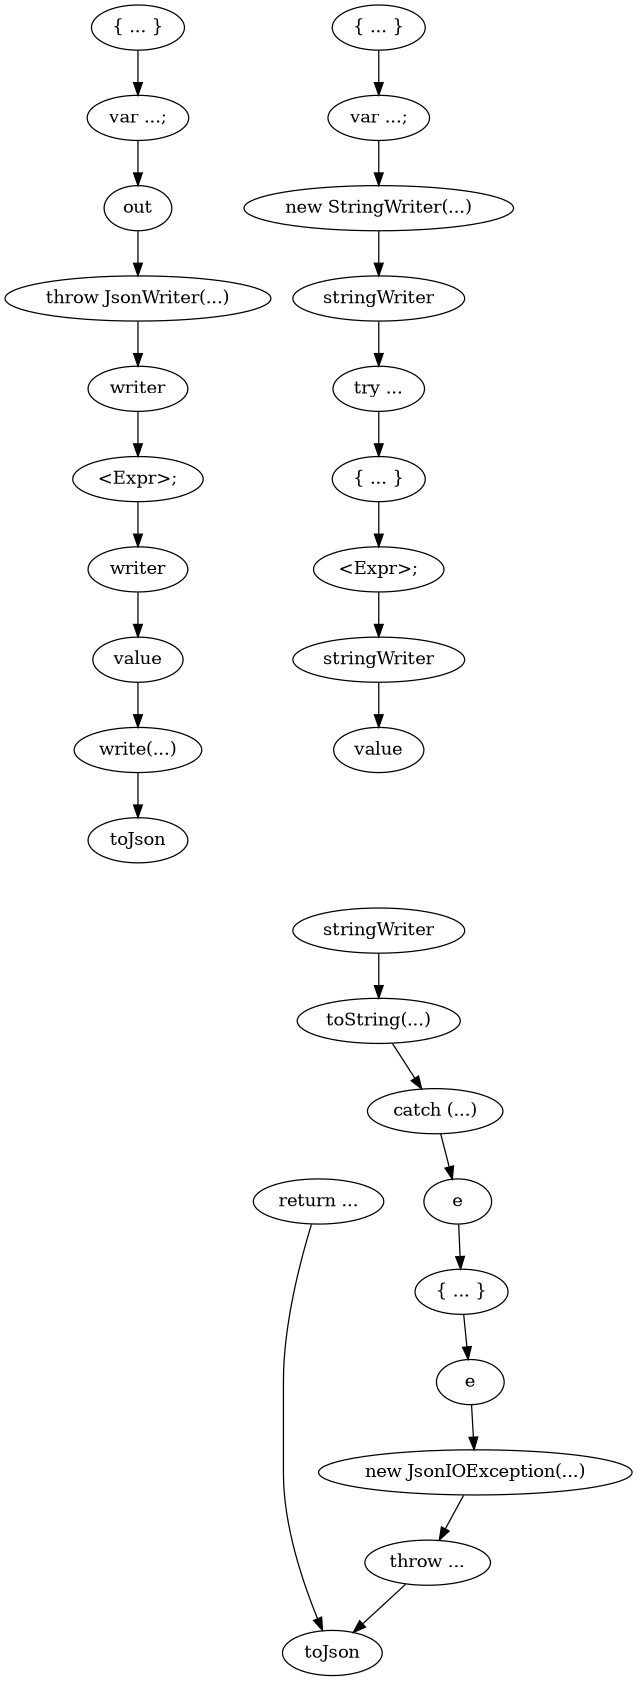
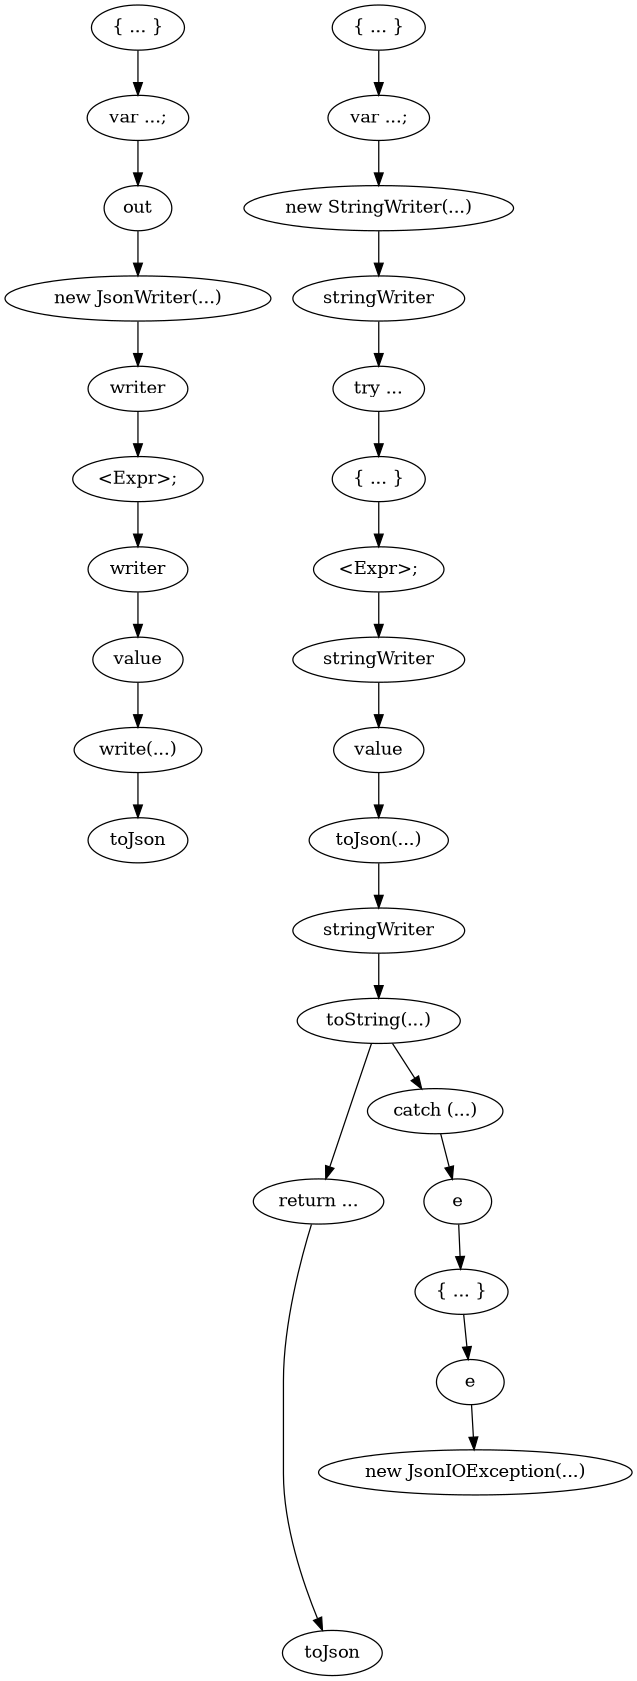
(138, 298) -> (138, 298)
none -> (379, 840)
none -> (351, 1105)
(428, 1563) -> none
